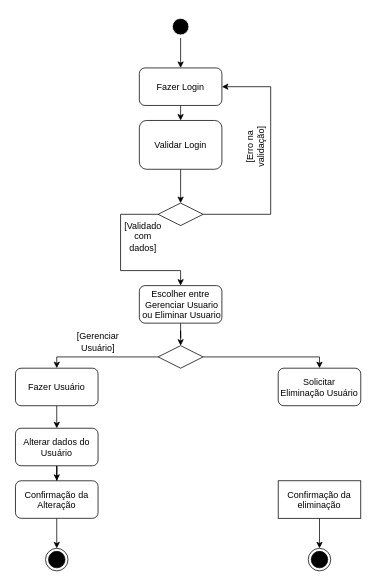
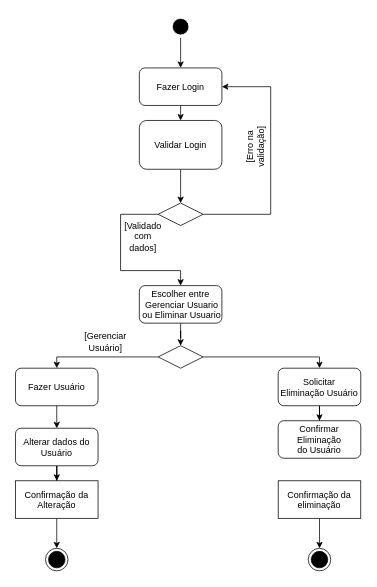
(98, 342) -> (105, 342)
none -> (319, 415)
none -> (319, 439)
(57, 499) -> (57, 499)
